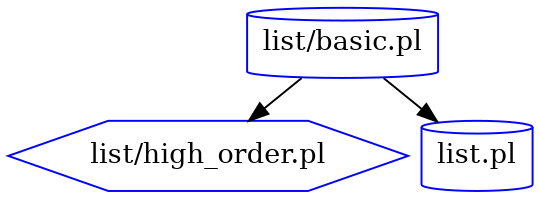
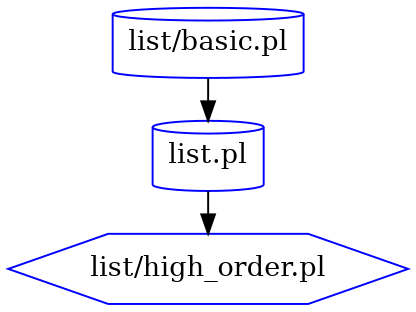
(283, 93) -> (208, 203)
